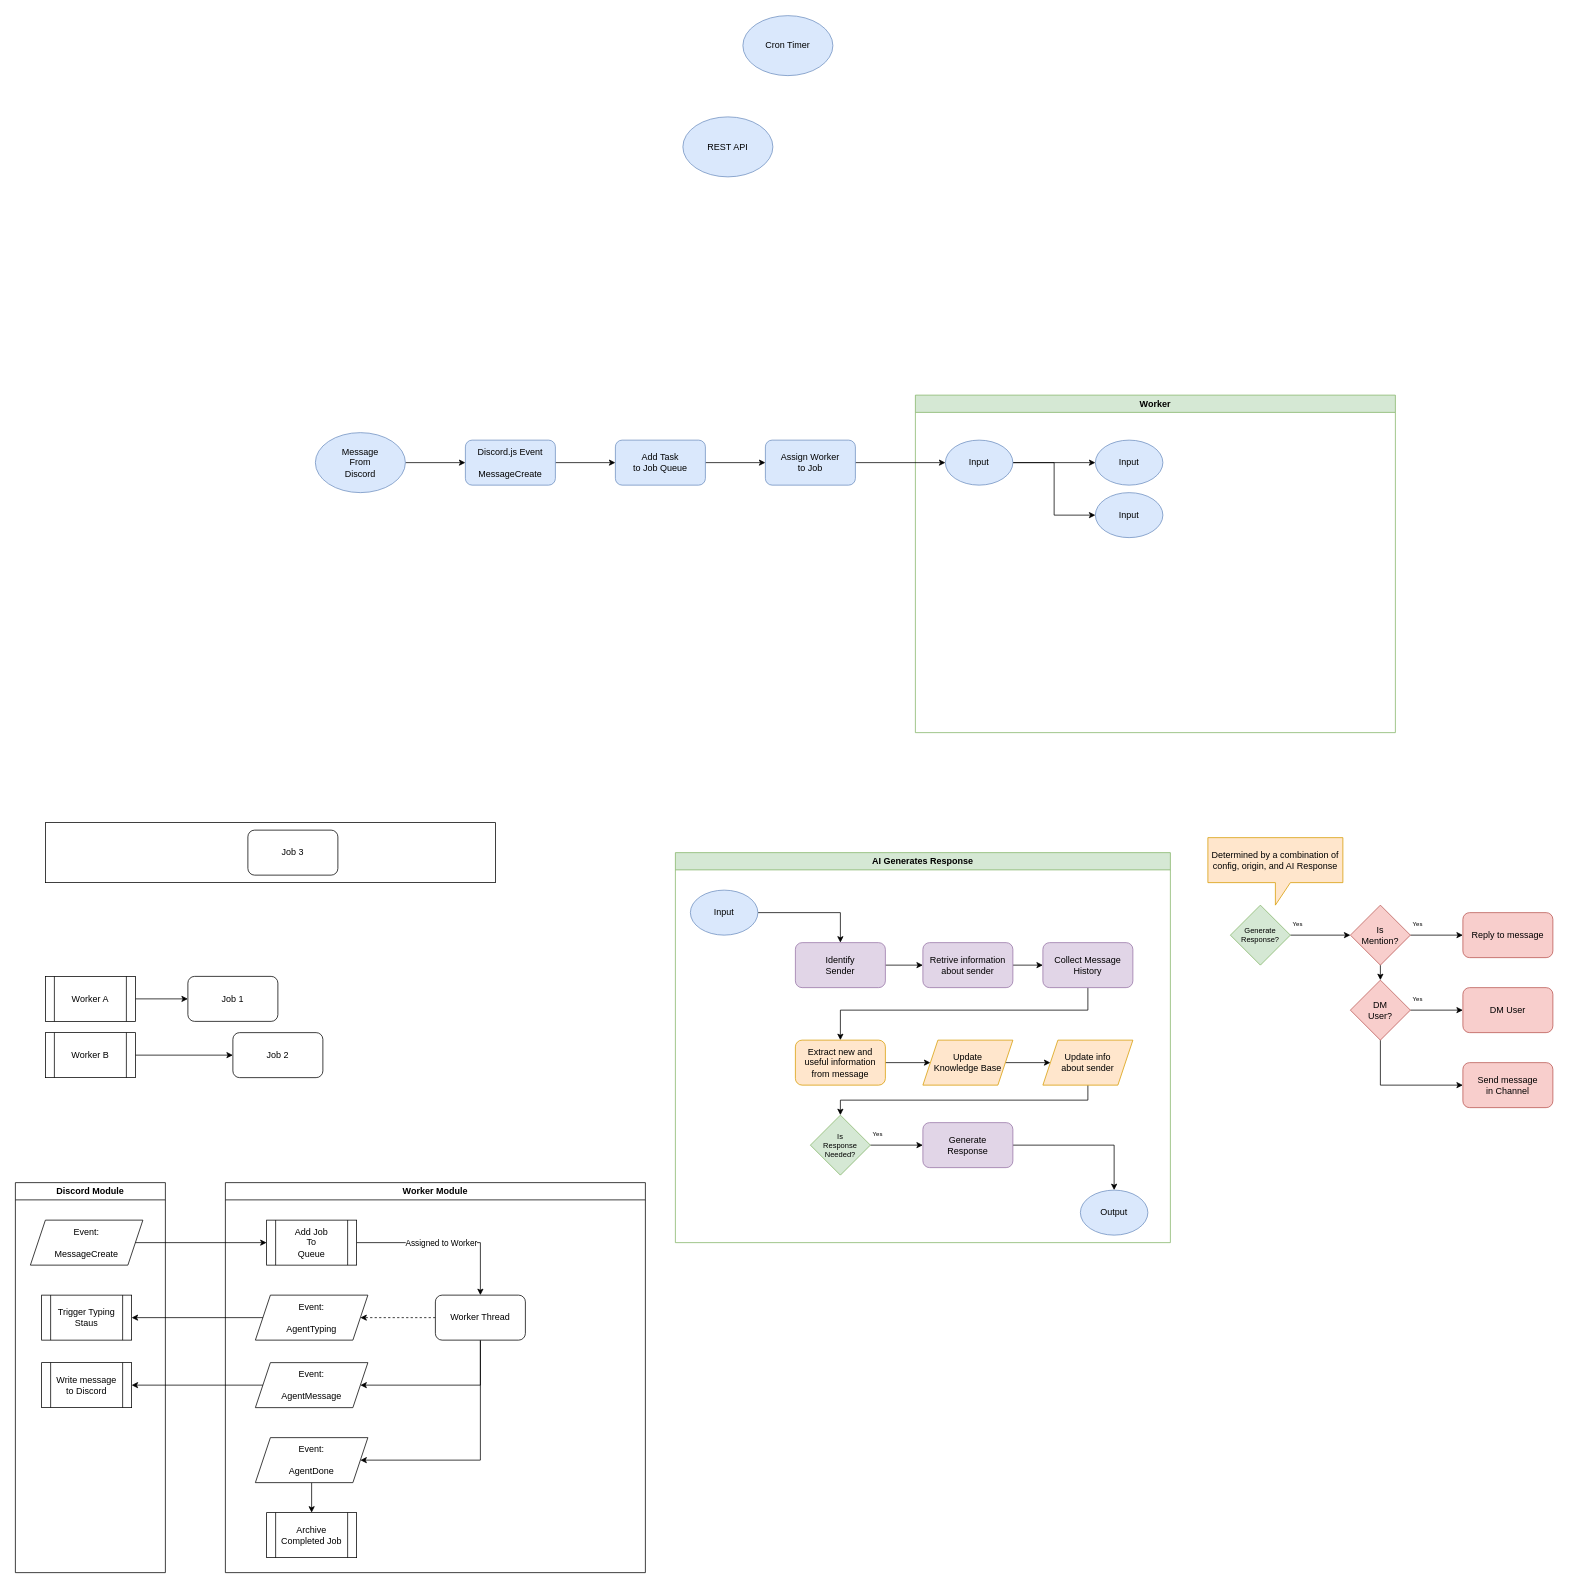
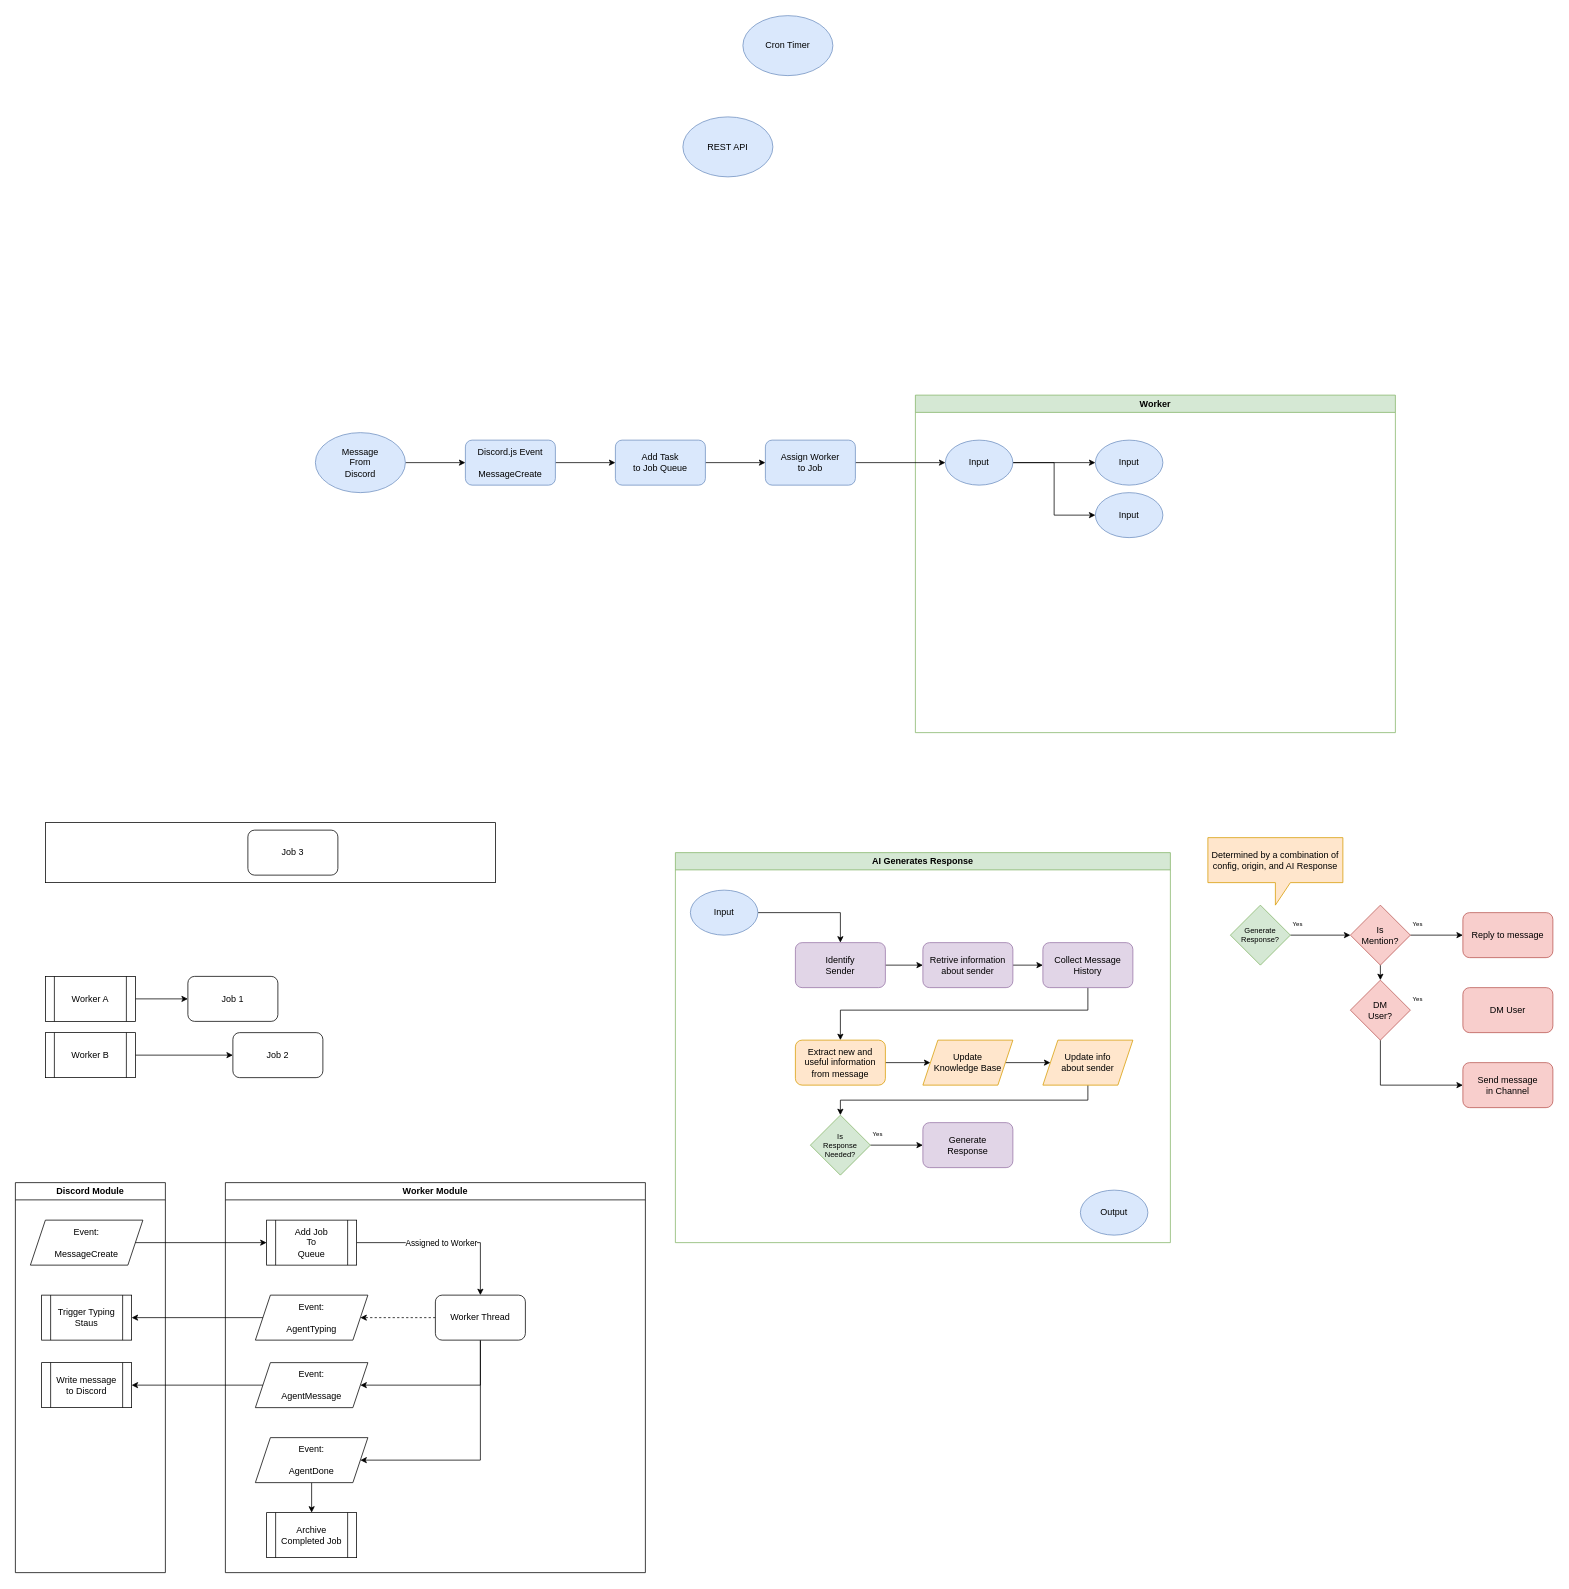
(1456, 1010) -> none
(1113, 1145) -> none
